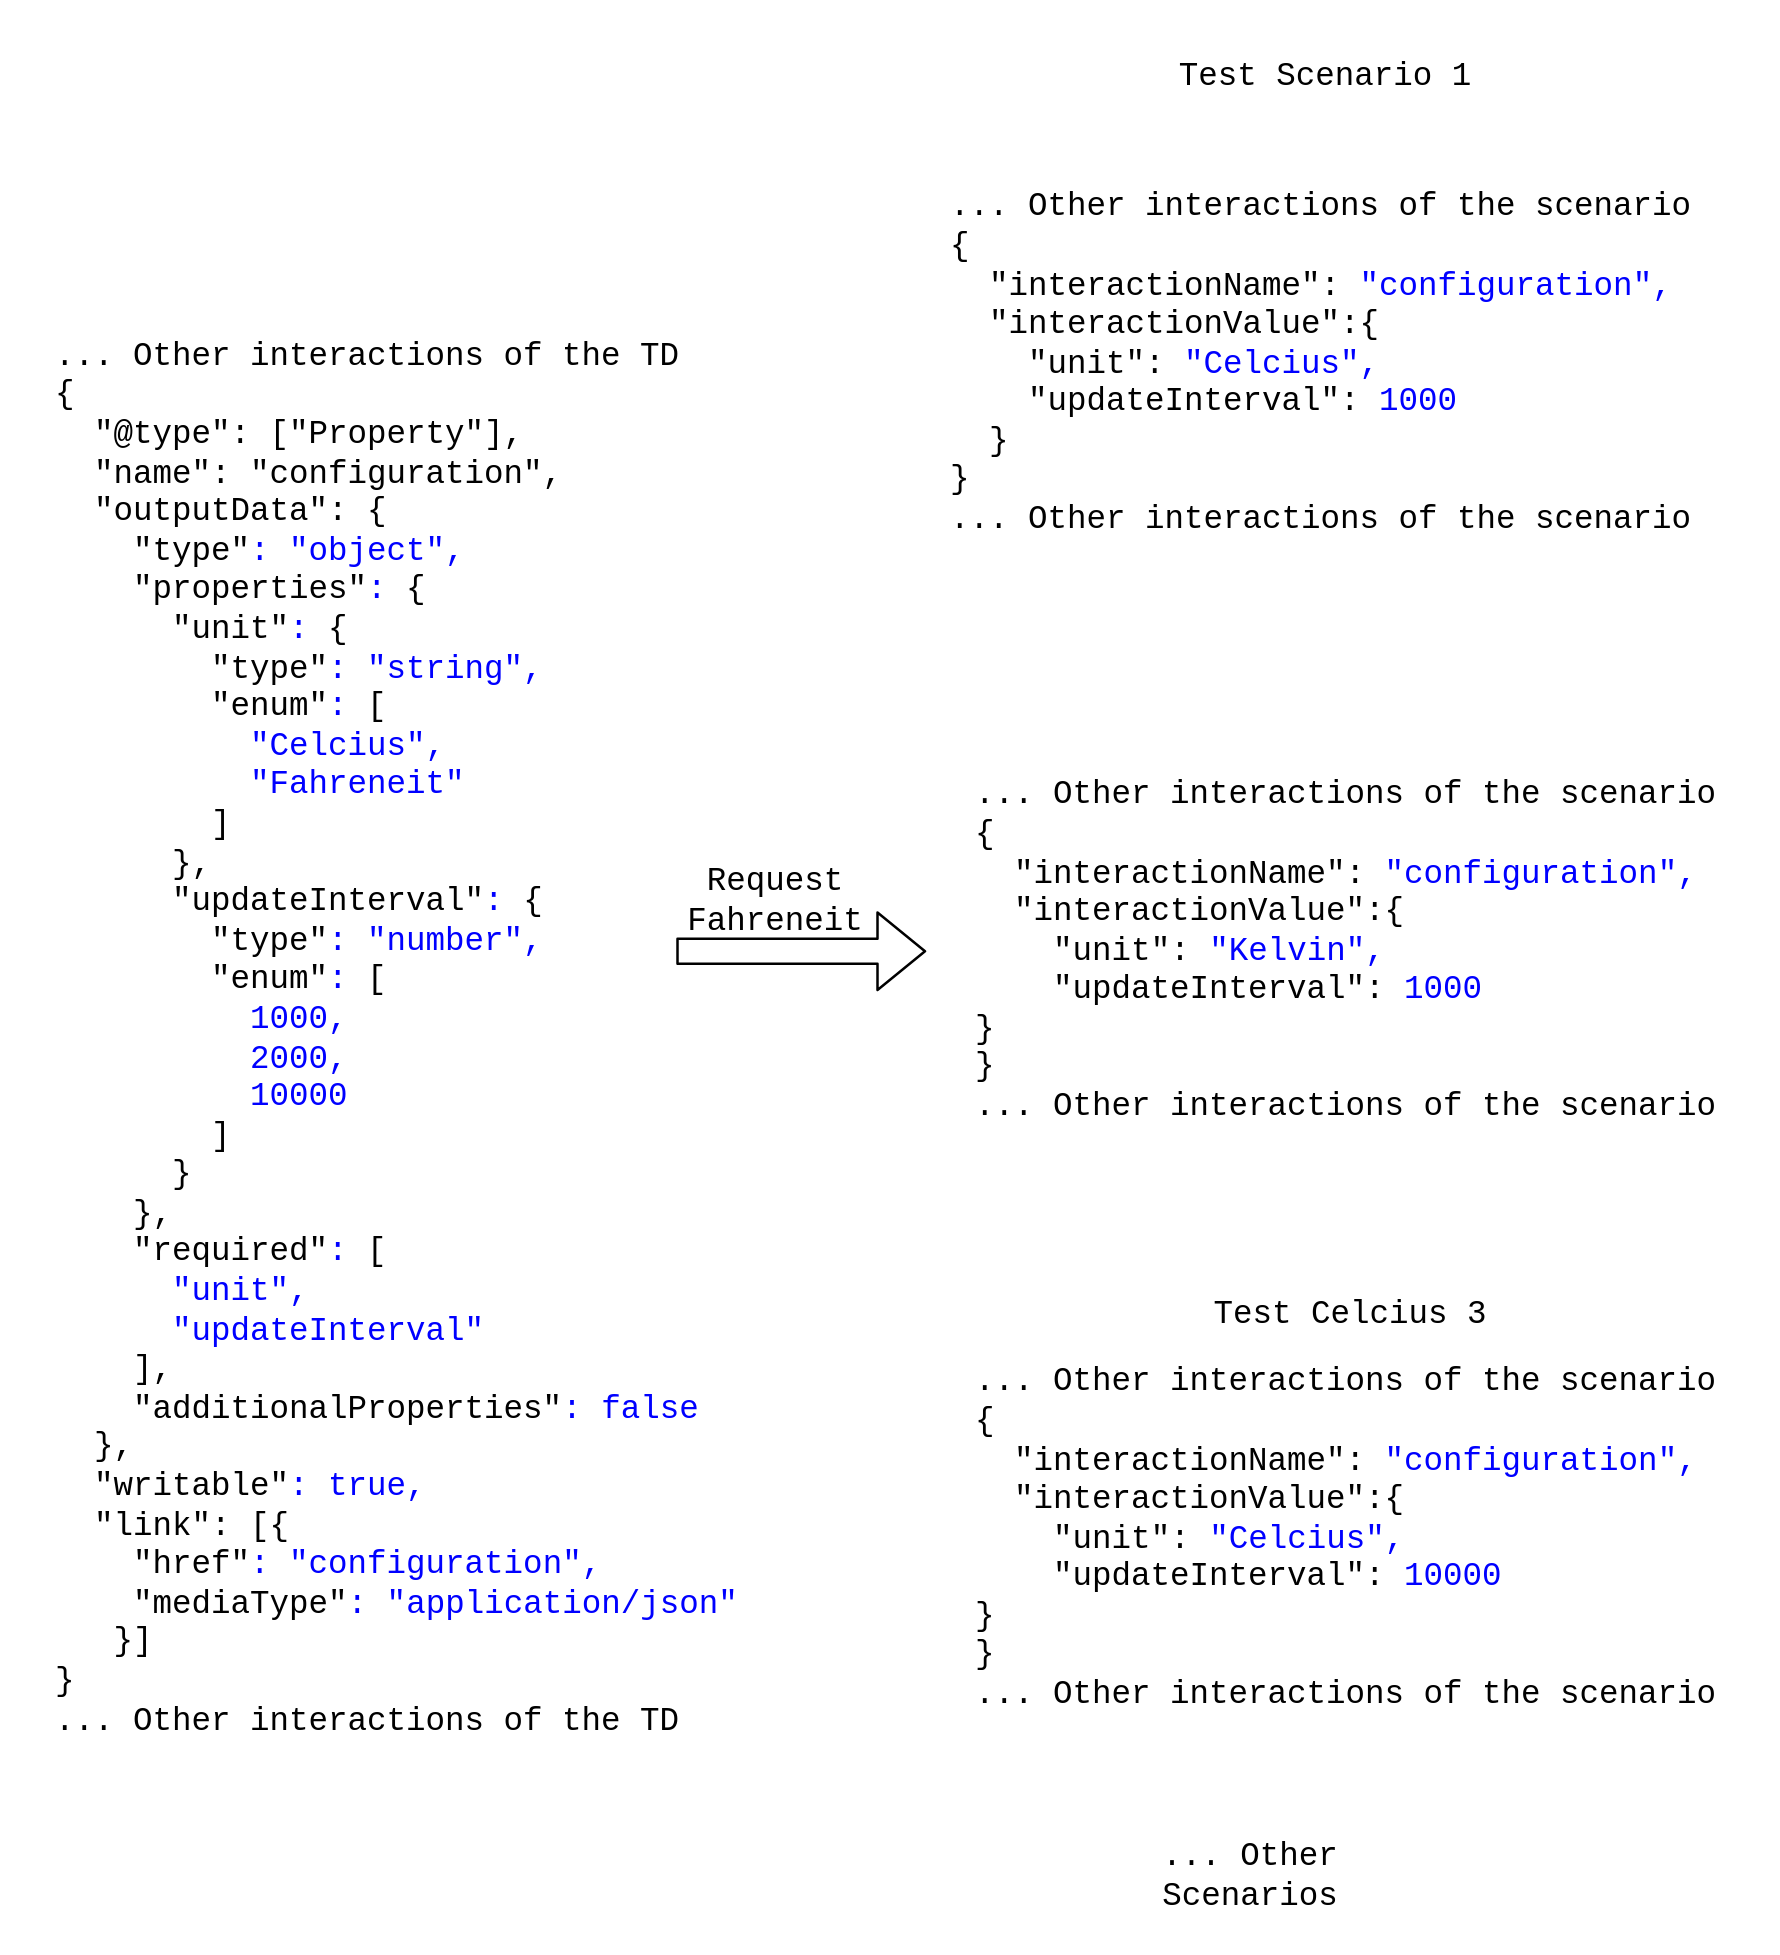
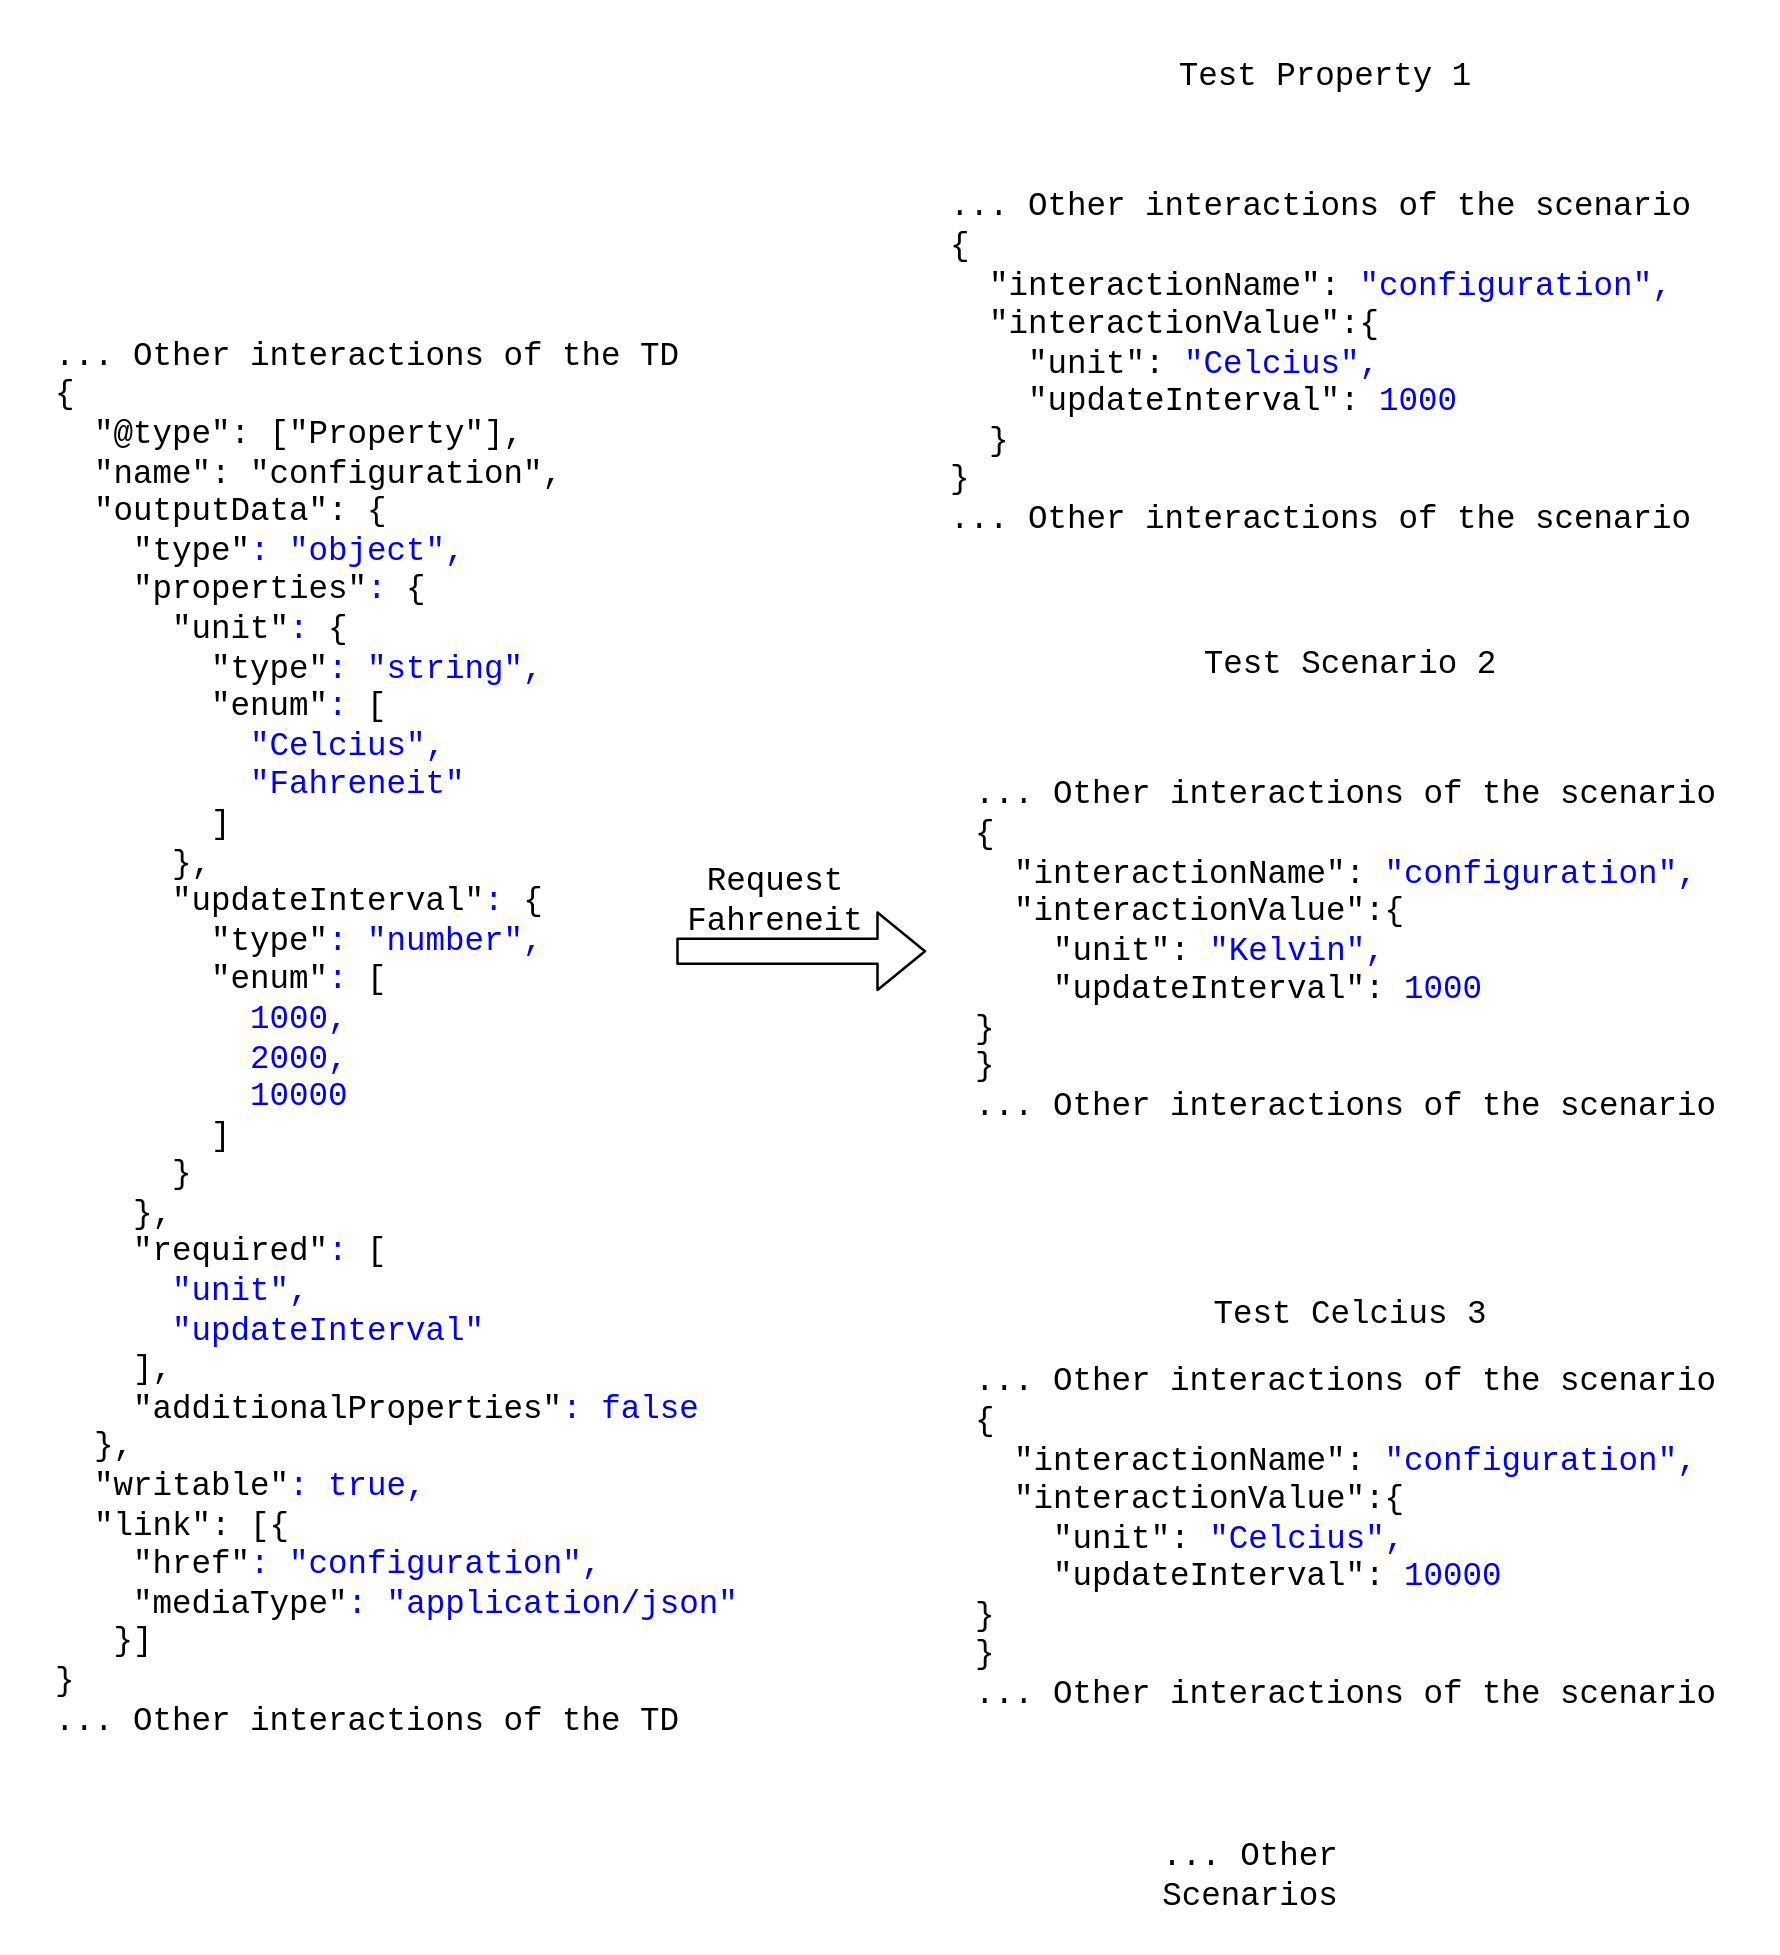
(1326, 76) -> (1326, 76)
none -> (1351, 664)
